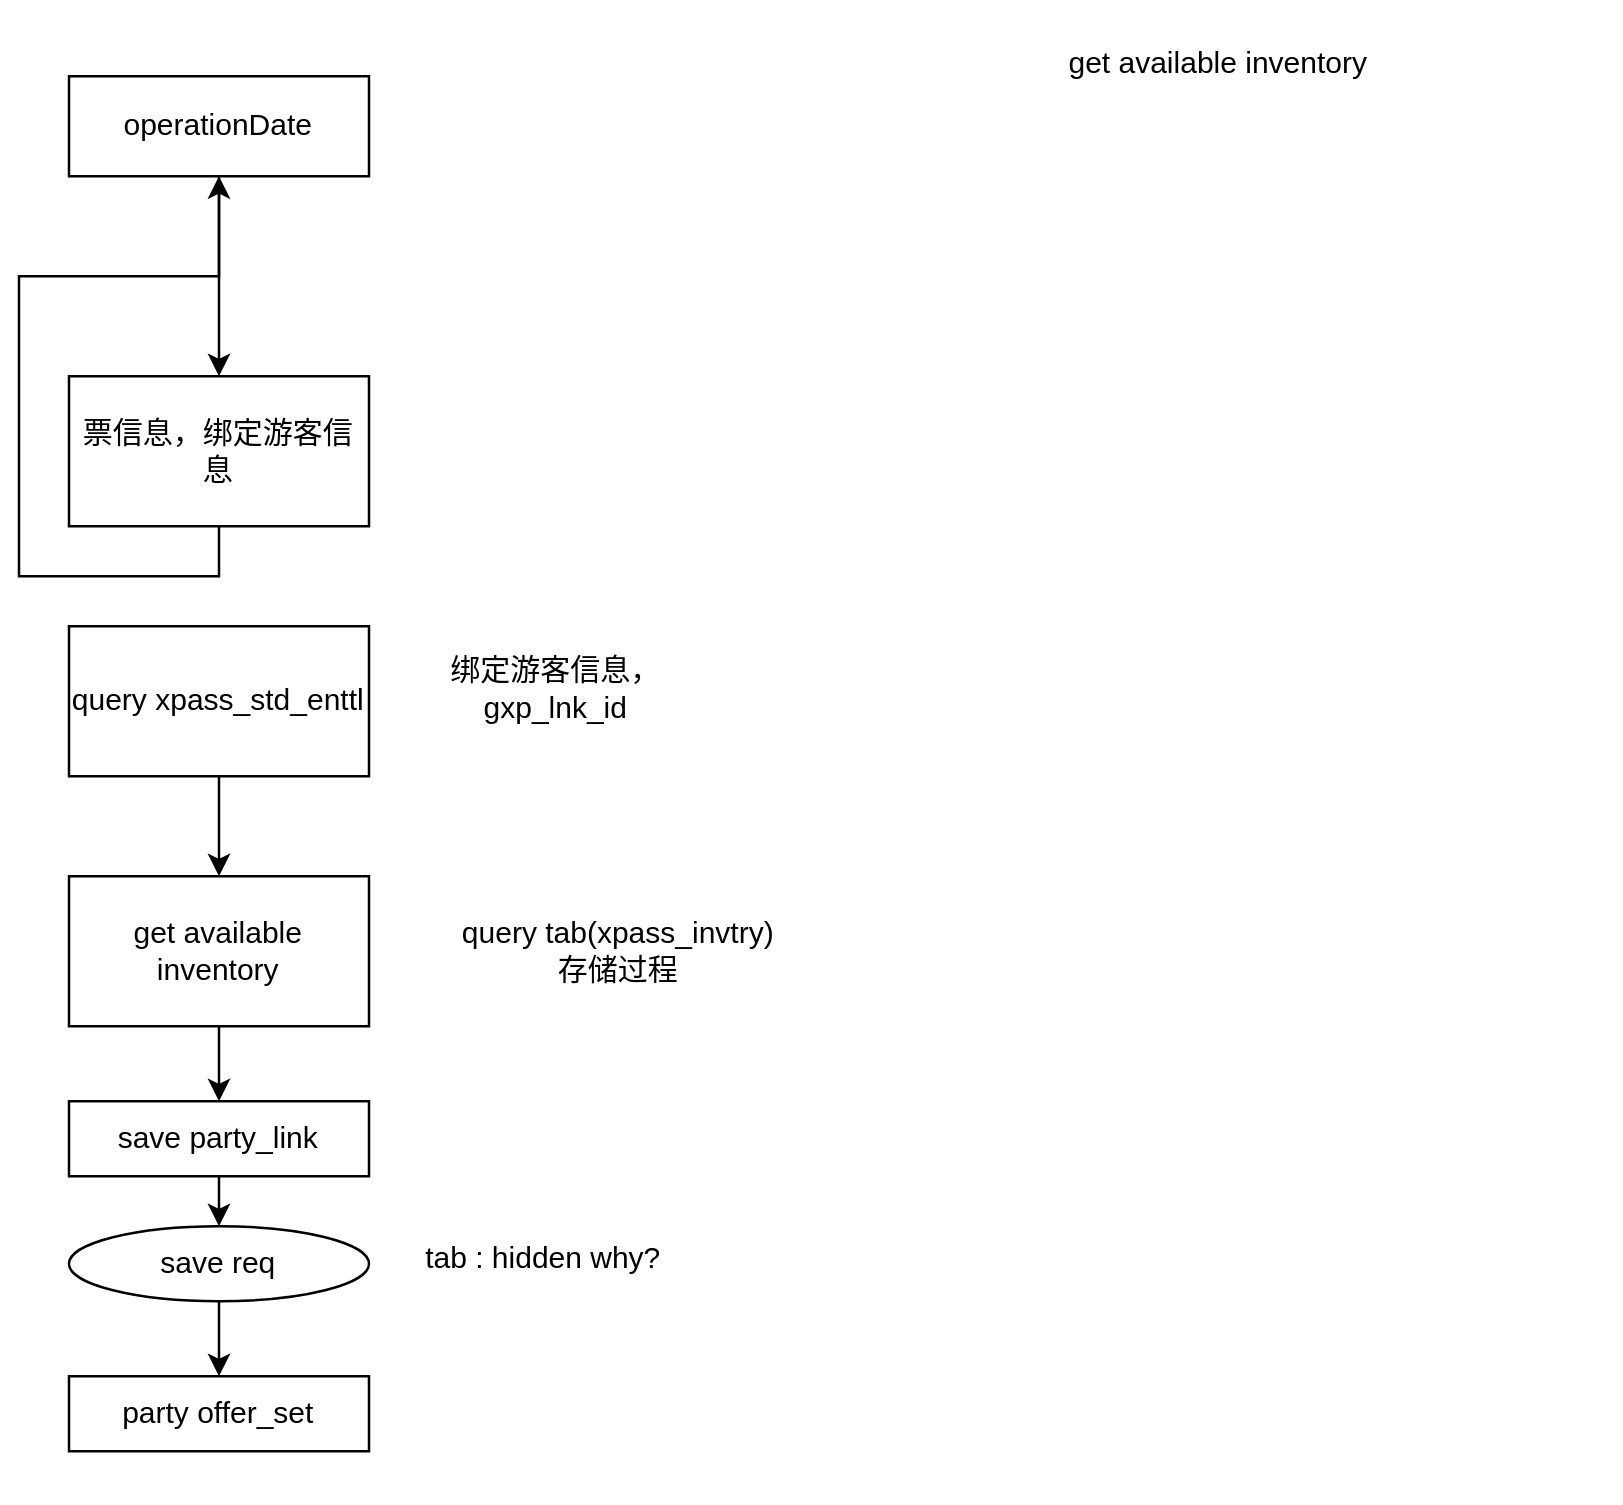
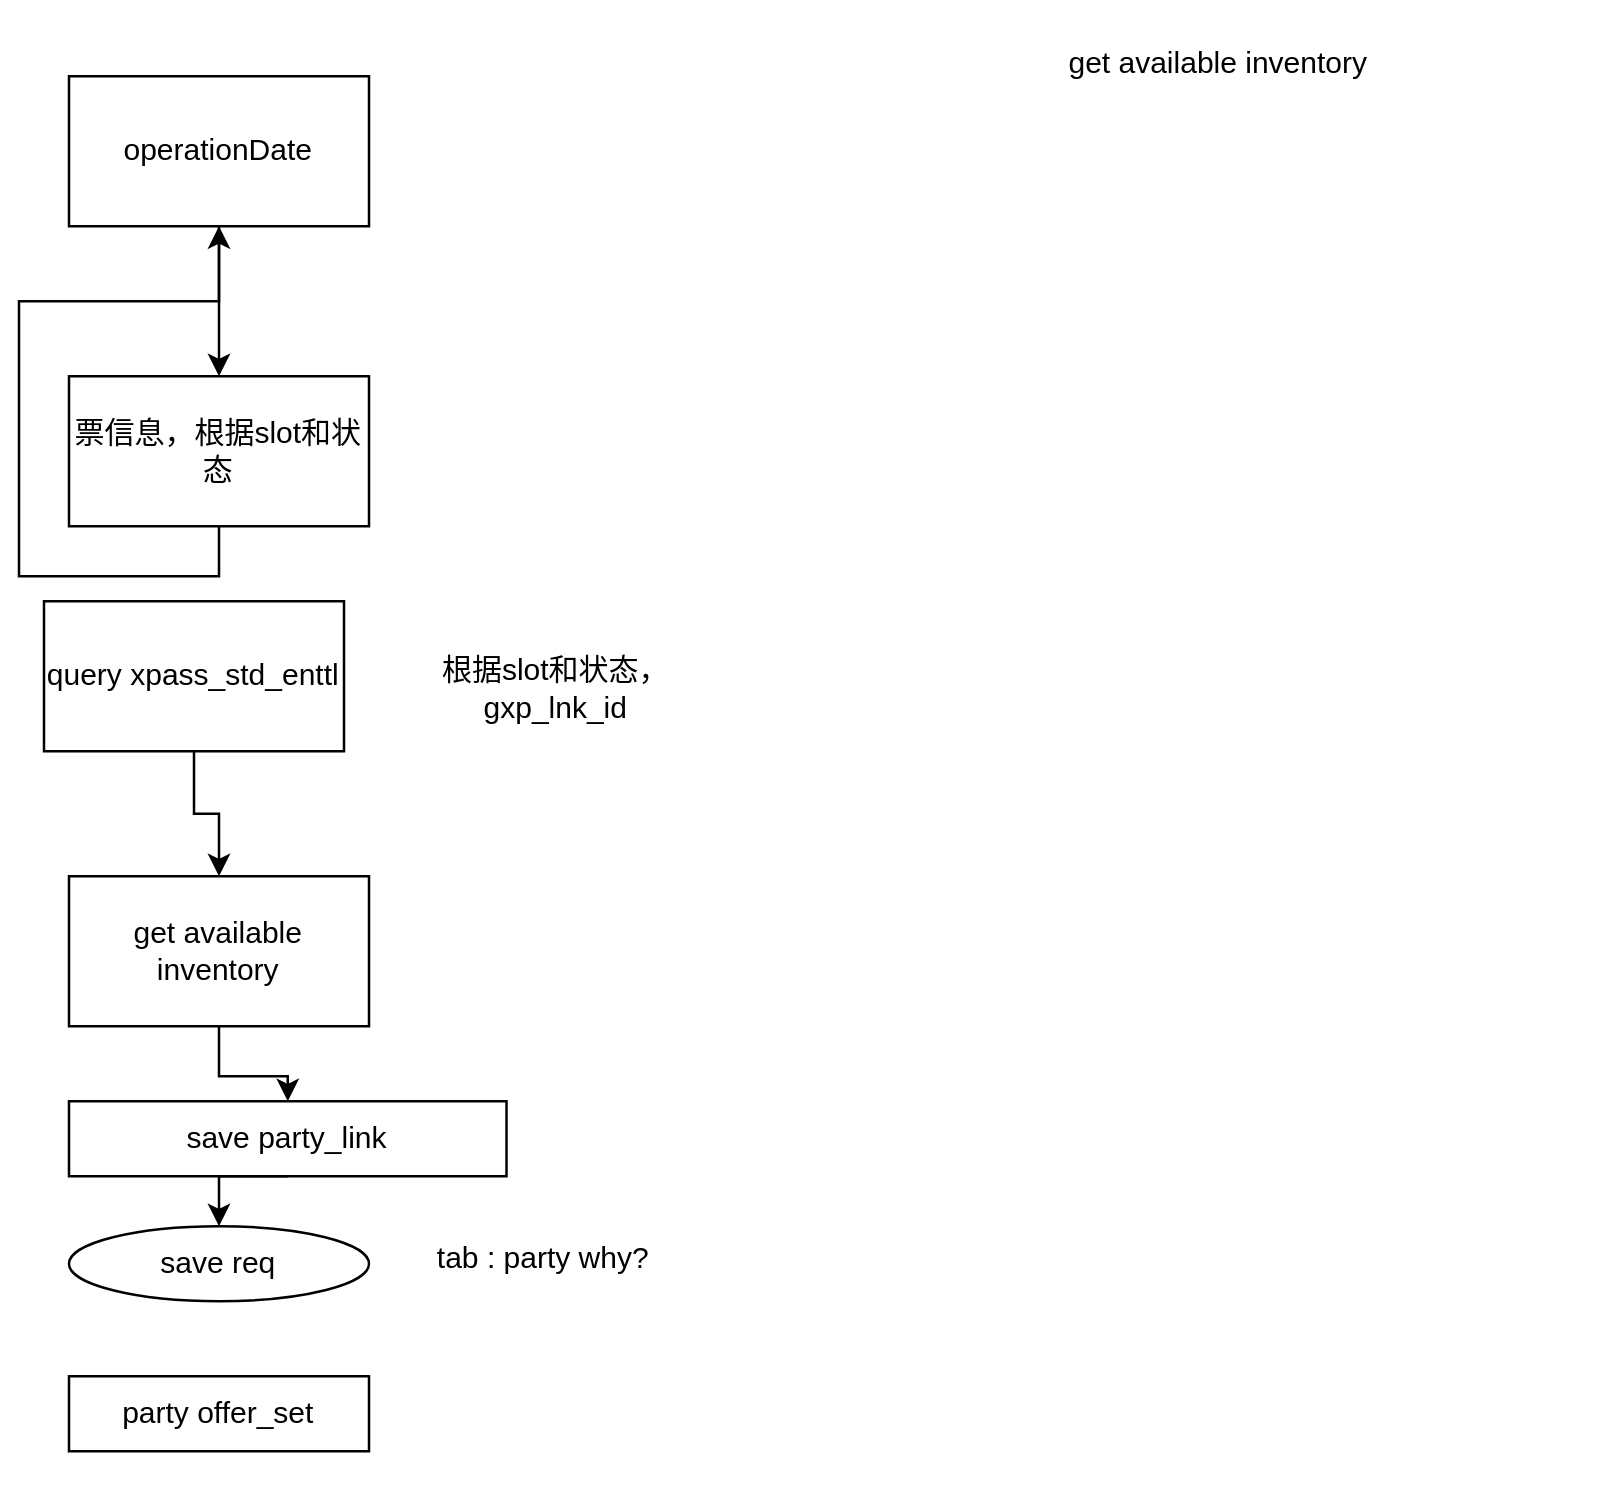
(219, 126) -> (219, 151)
(219, 451) -> (219, 451)
(556, 689) -> (556, 689)
(219, 701) -> (194, 676)
(619, 951) -> none
(219, 1139) -> (288, 1139)
(544, 1259) -> (544, 1259)
(219, 1347) -> none
